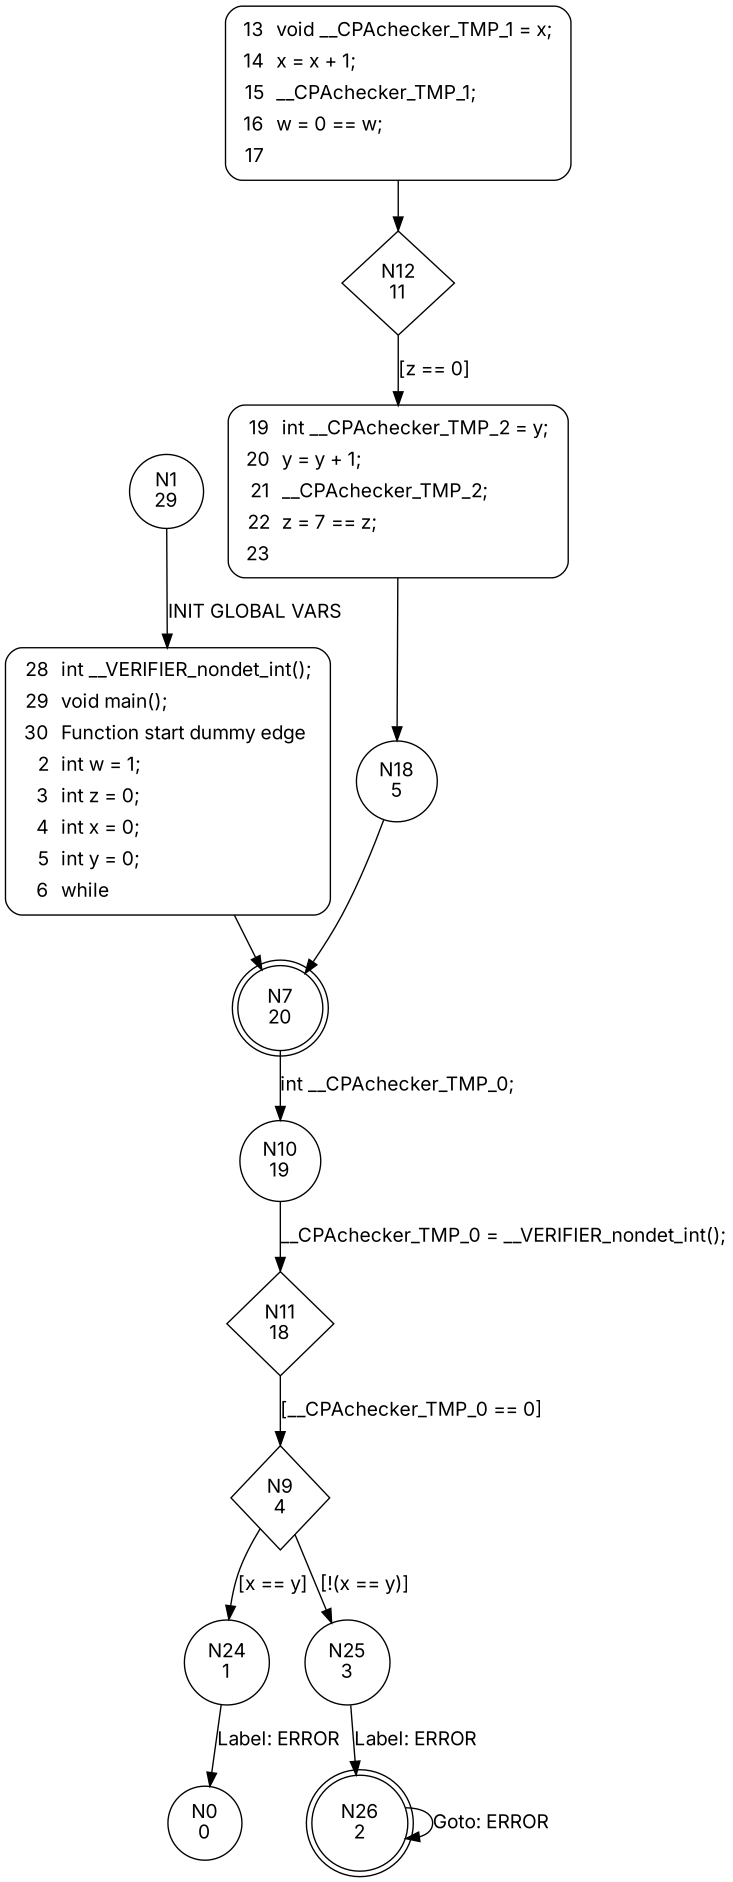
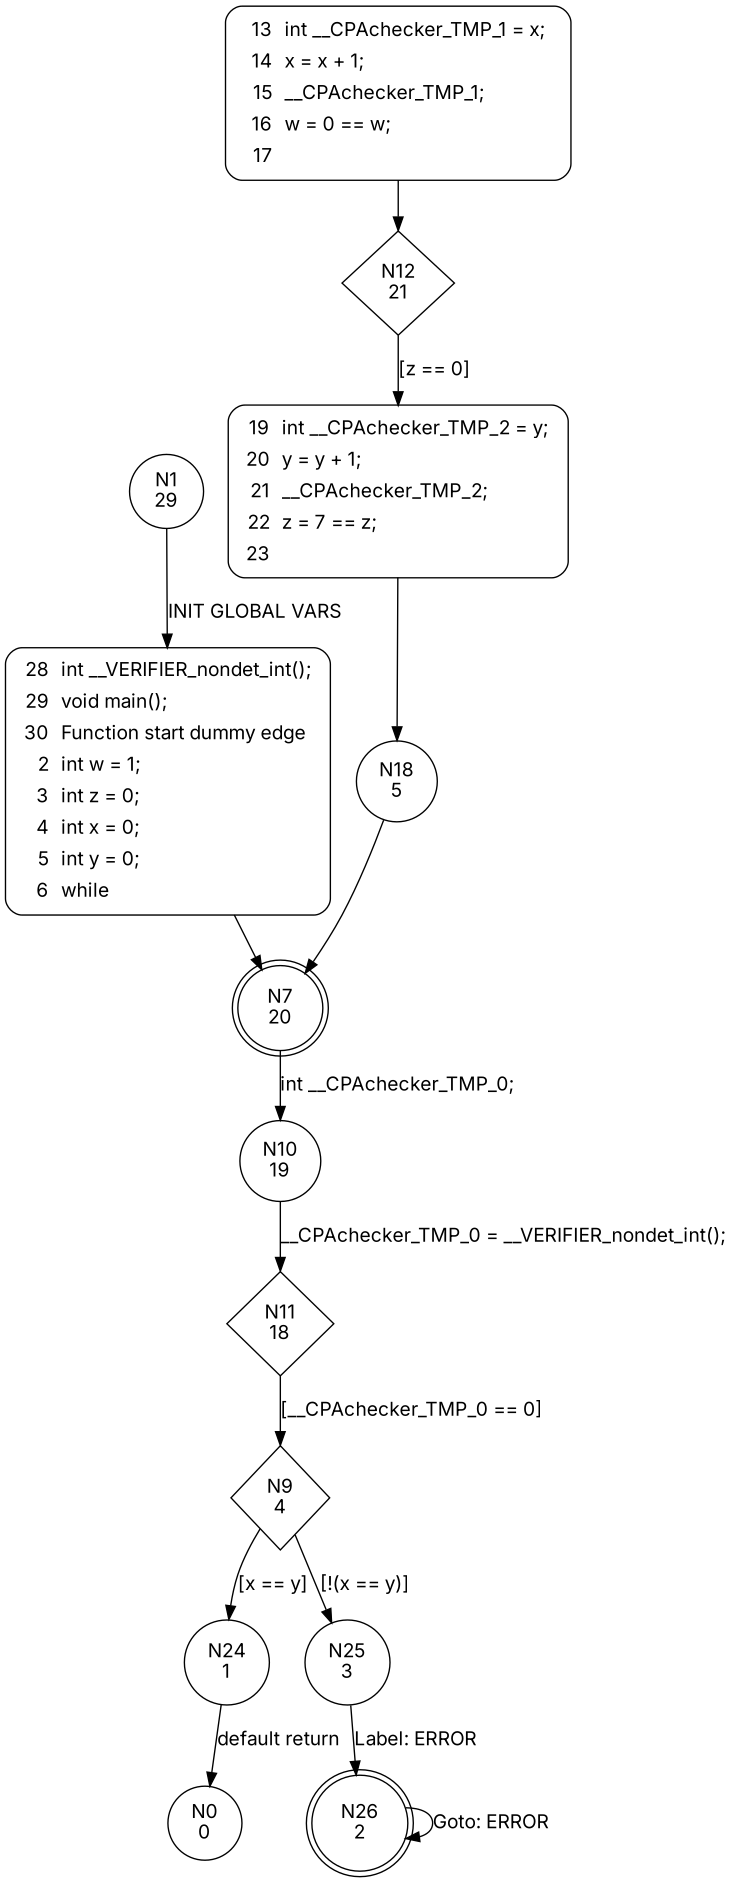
(415, 30) -> (415, 30)
(398, 283) -> (398, 283)
(279, 1740) -> (279, 1740)
